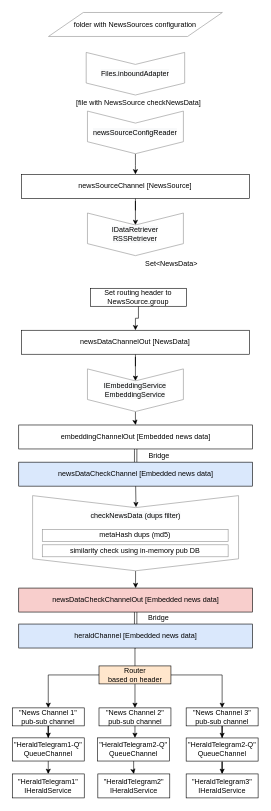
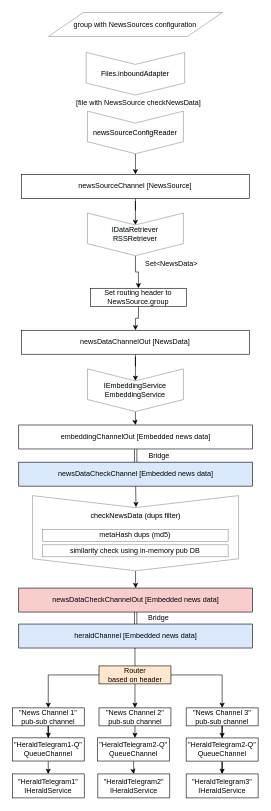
(135, 24) -> (135, 24)
none -> (136, 271)
